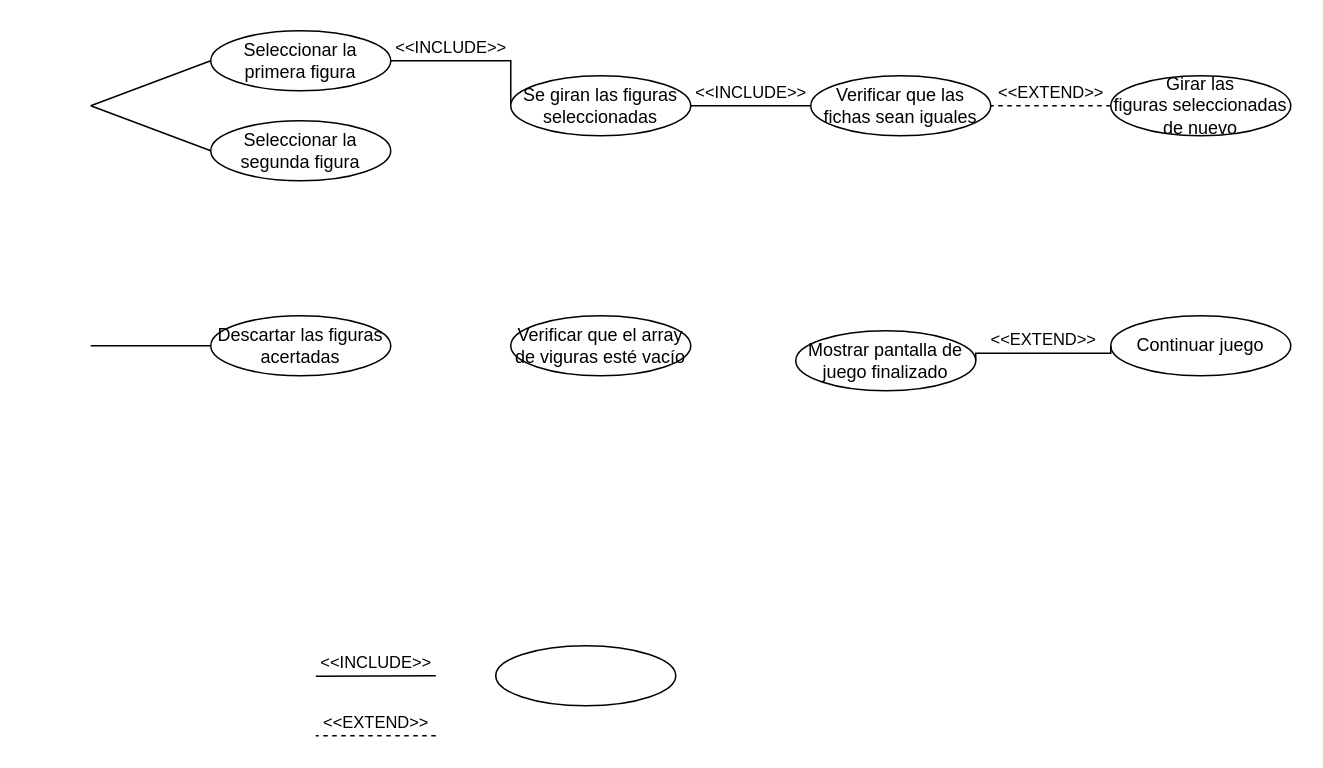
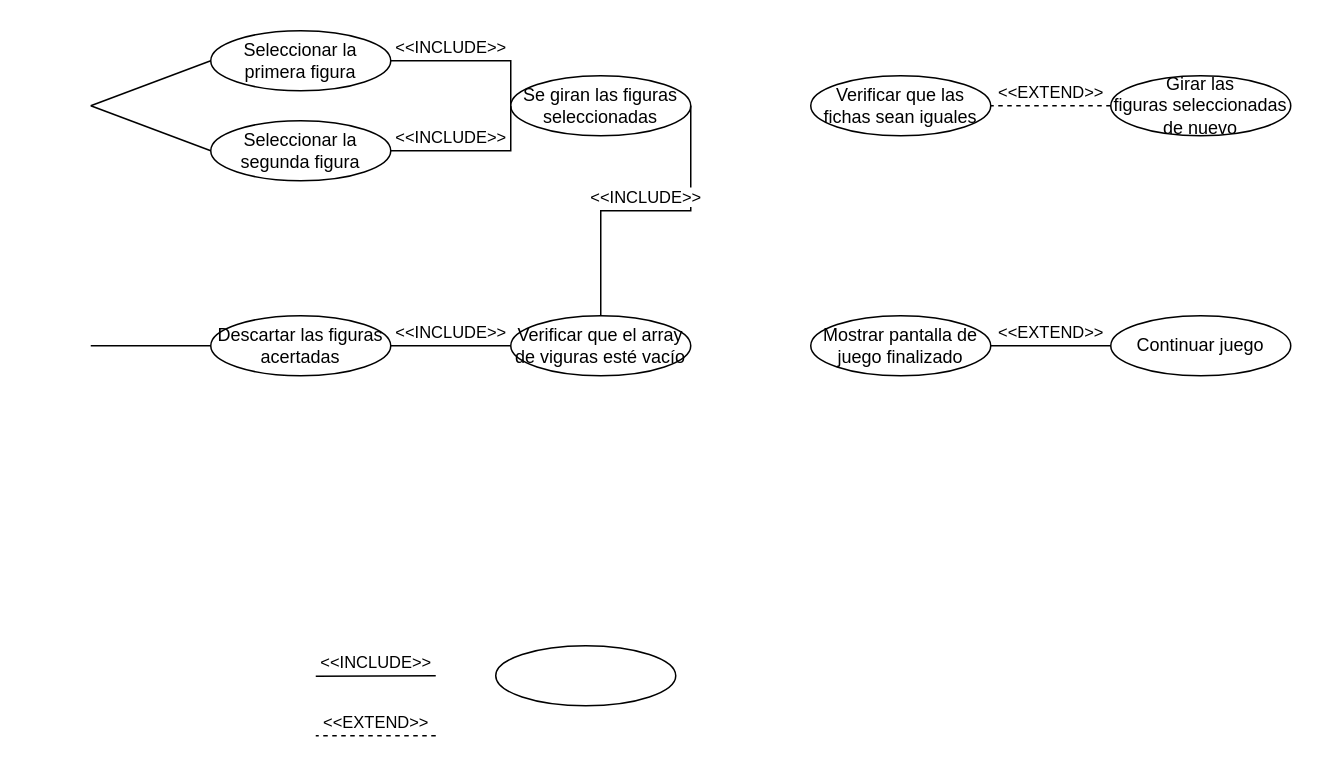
(751, 106) -> (646, 211)
none -> (473, 151)
none -> (451, 346)
(886, 361) -> (901, 346)
